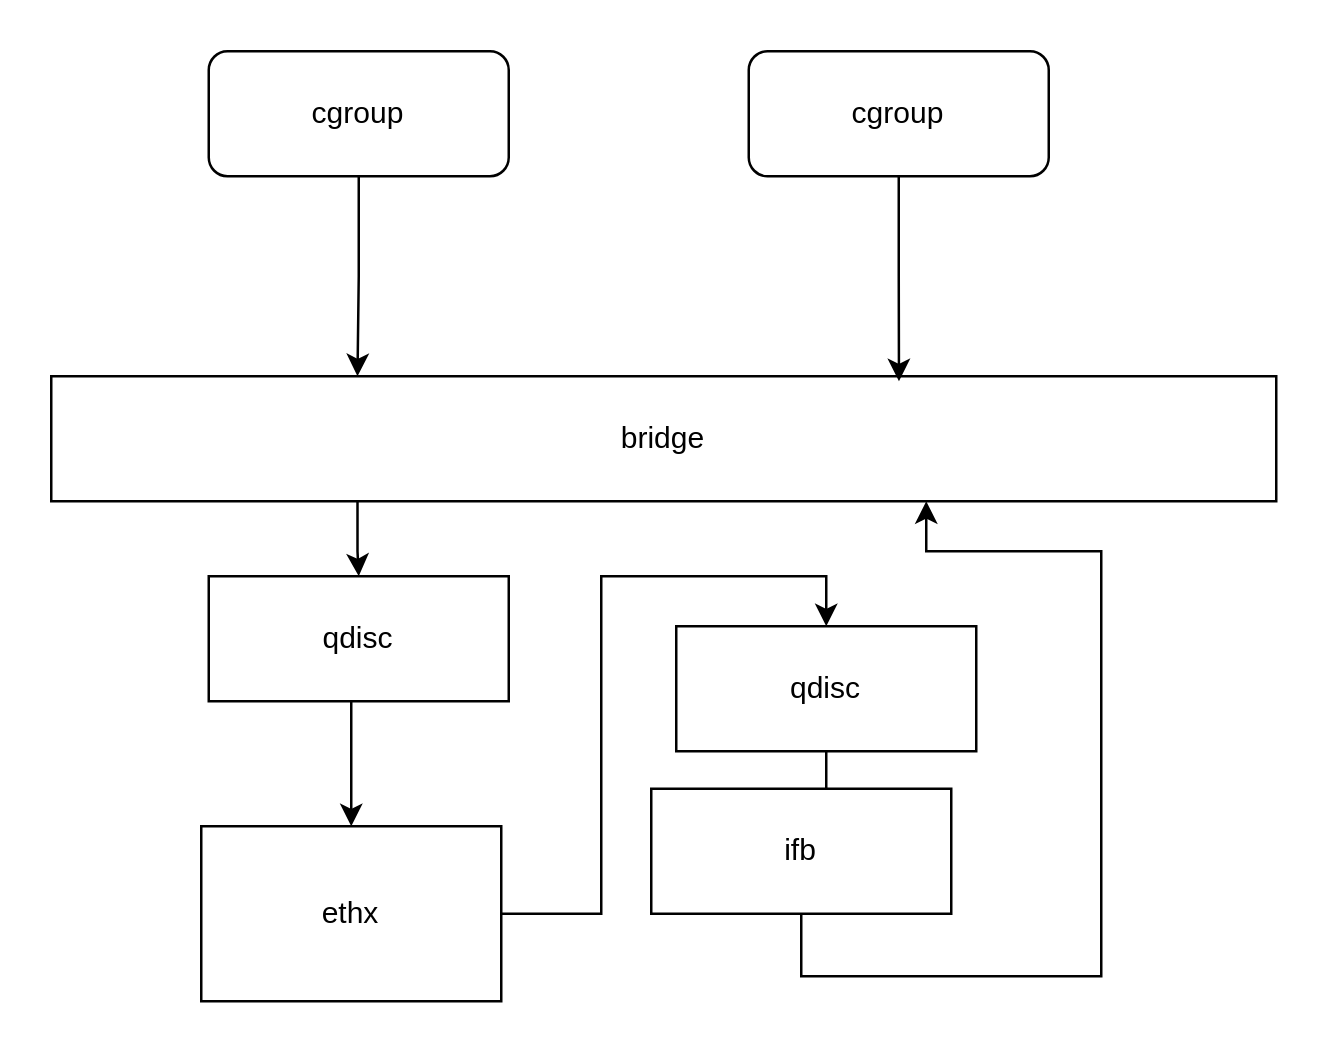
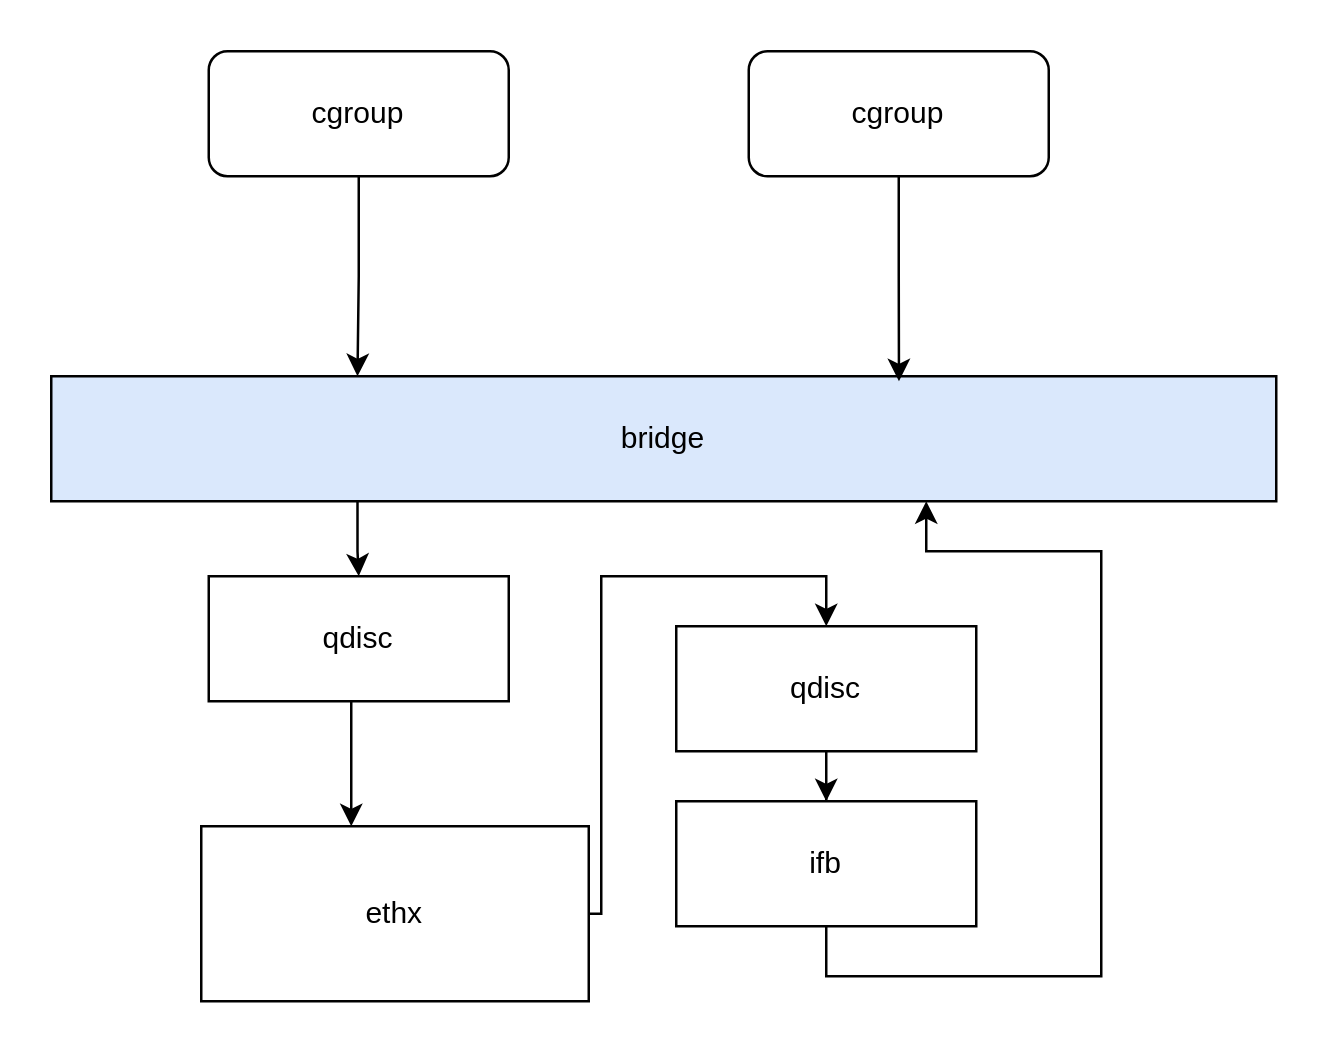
(664, 439) -> (664, 439)
(801, 851) -> (826, 864)
(351, 914) -> (395, 914)
